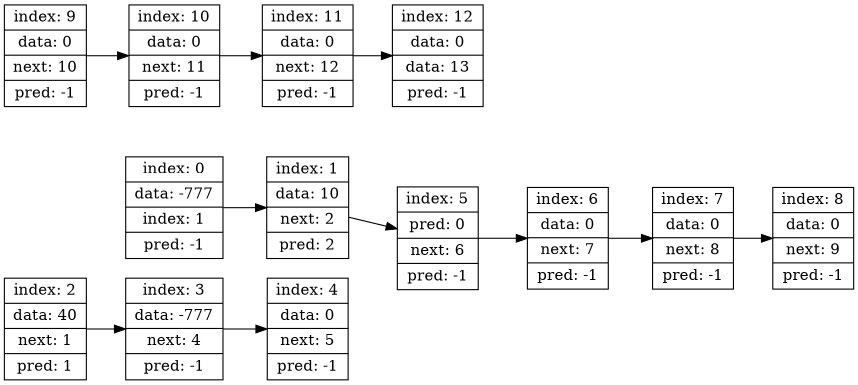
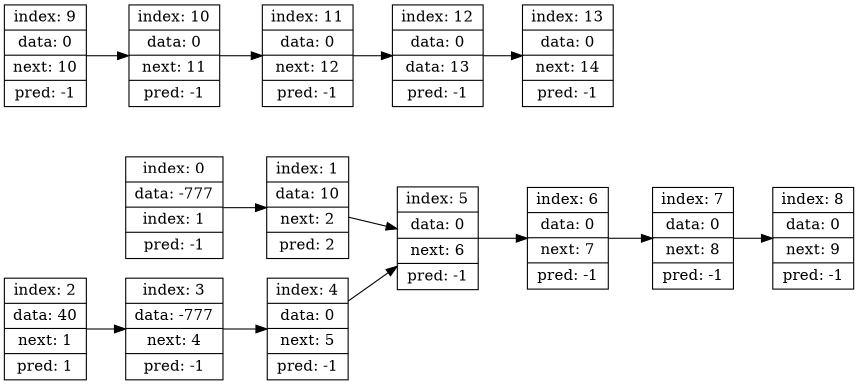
none -> (568, 56)
(438, 225) -> (438, 225)
none -> (368, 287)
